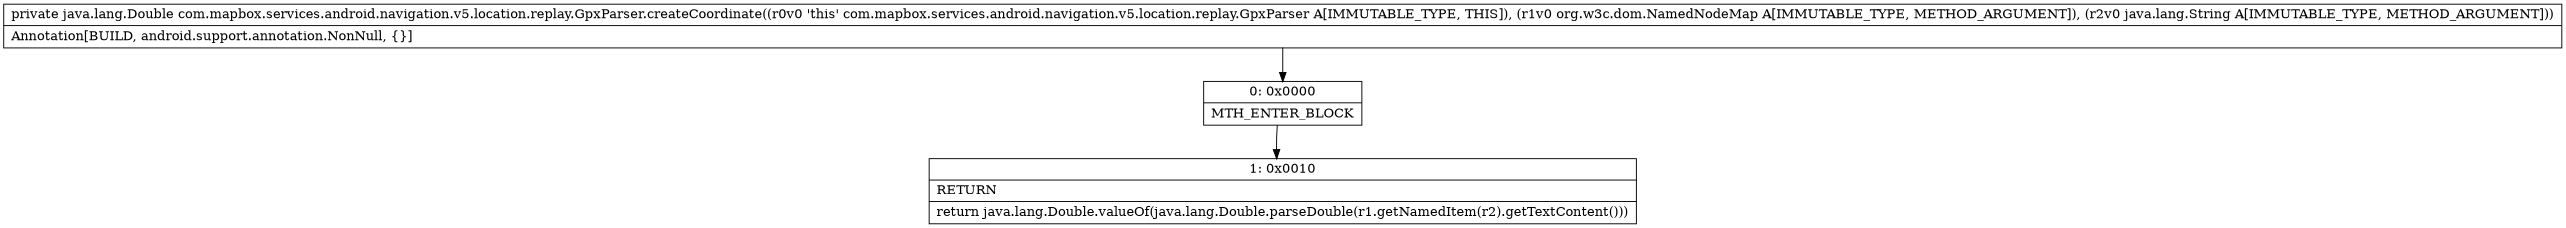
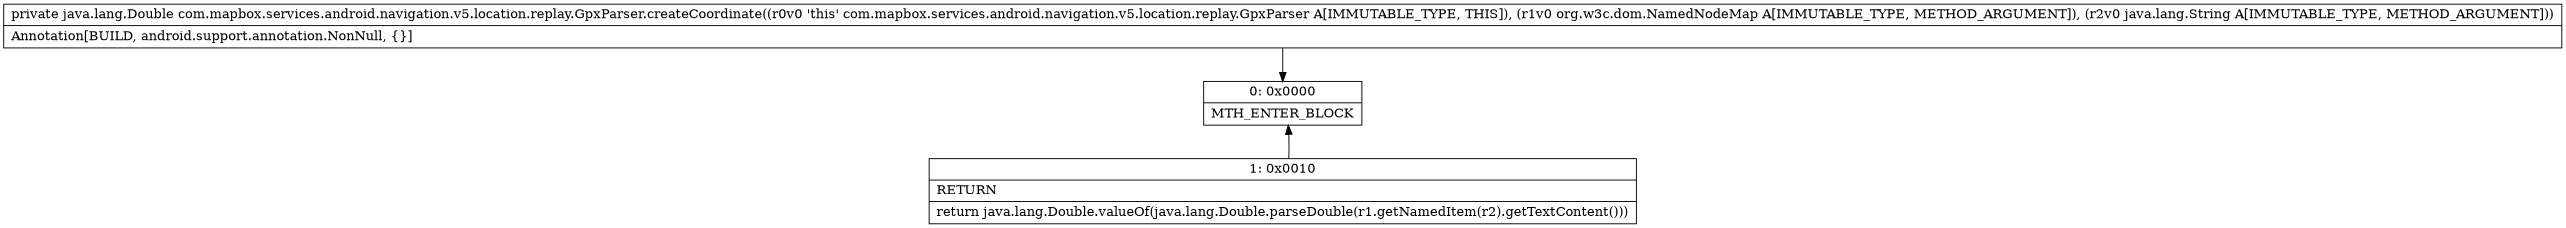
(1277, 137) -> (1289, 147)
